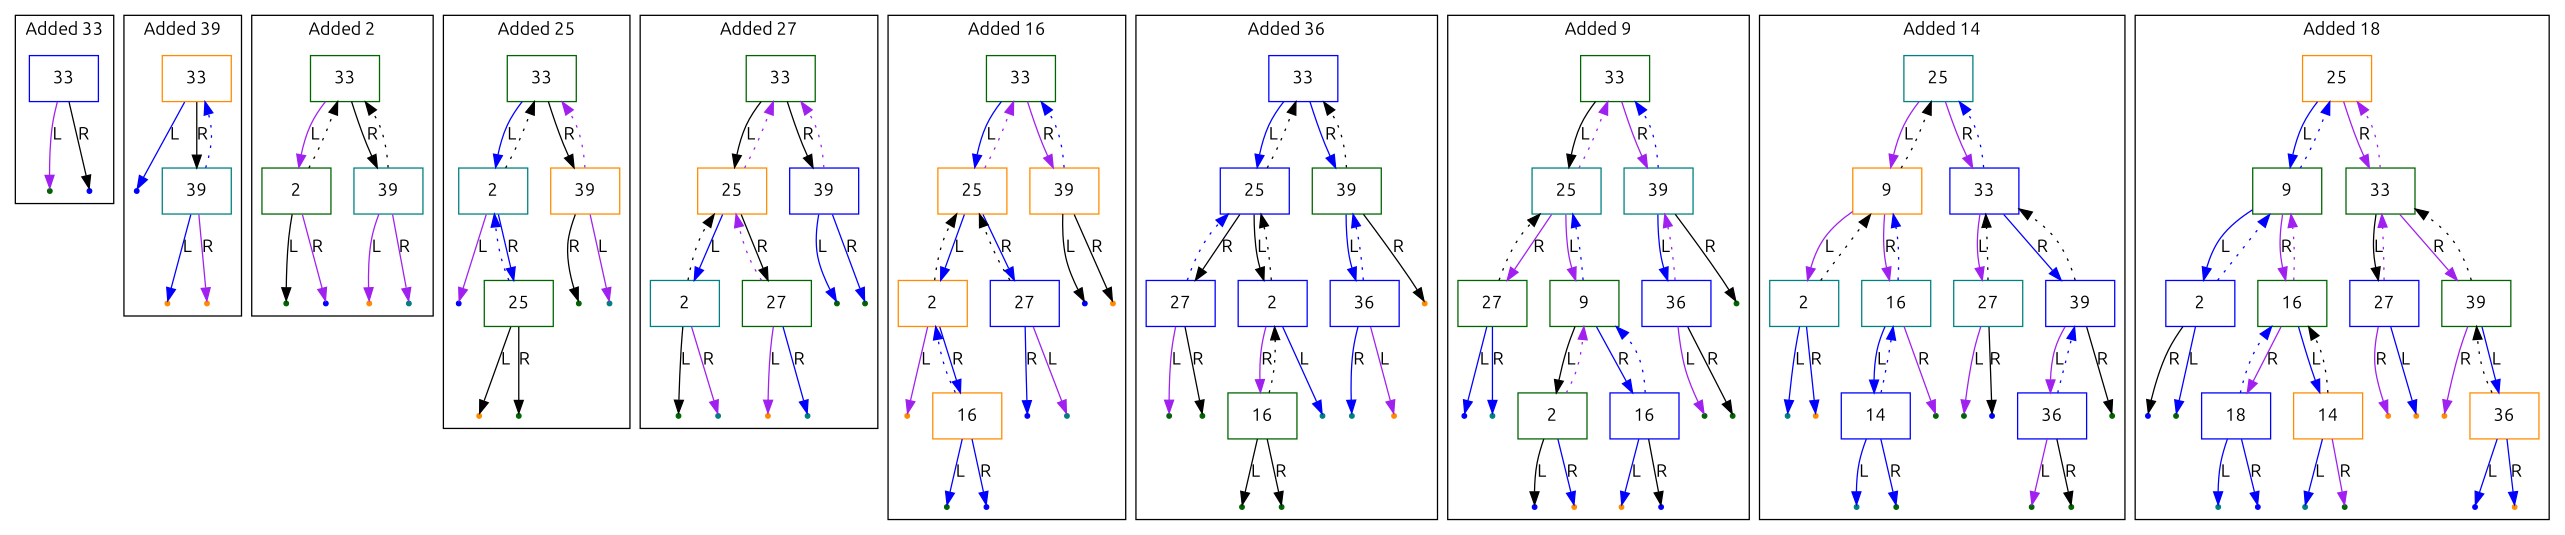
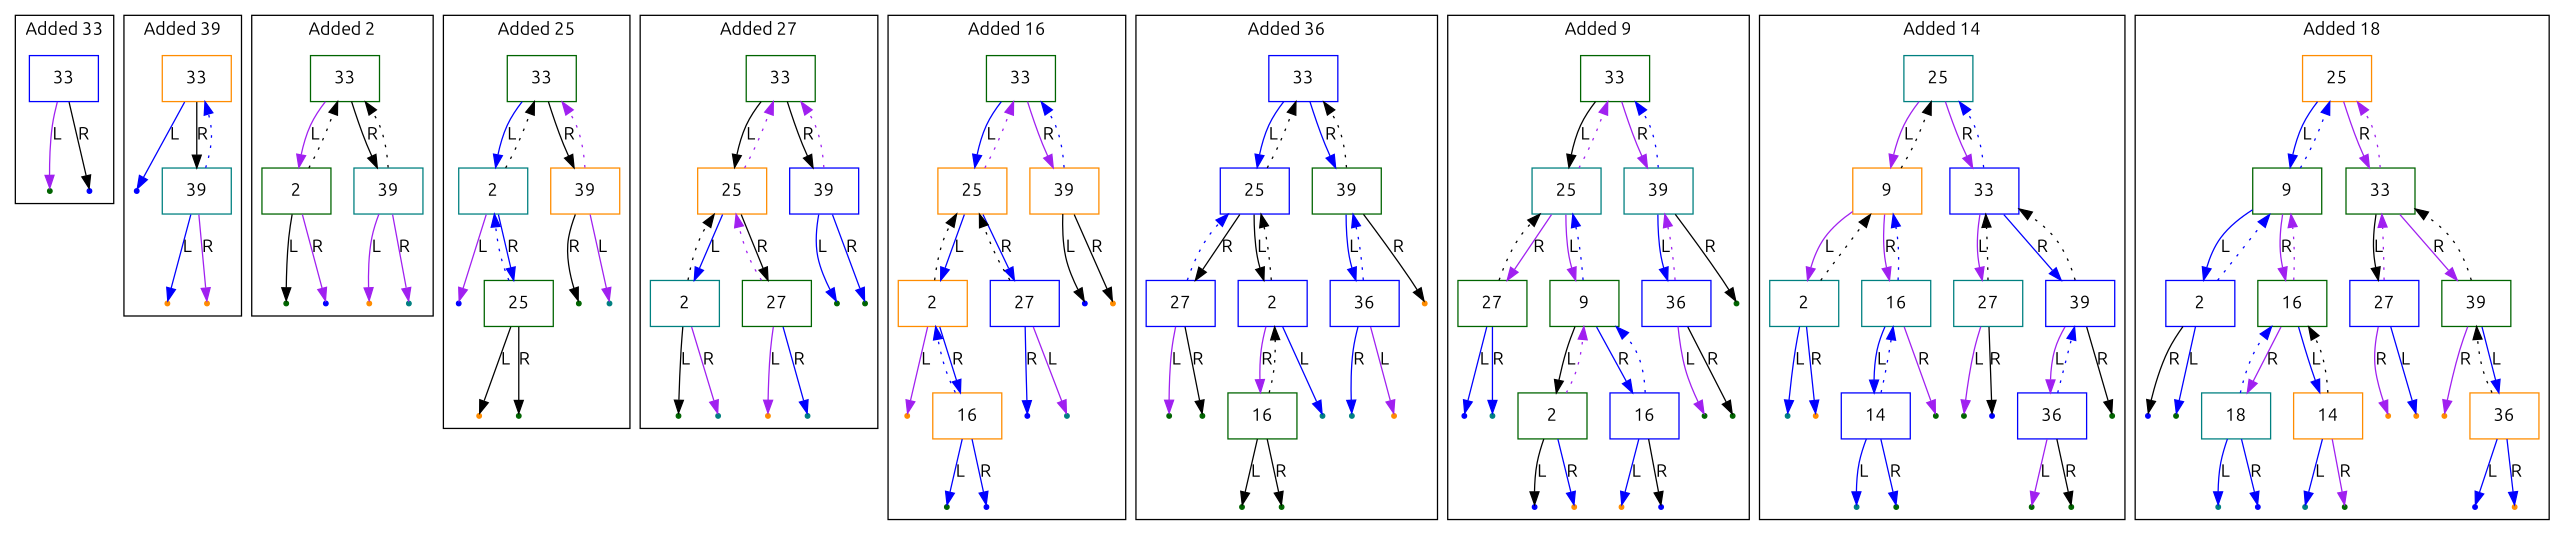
(2236, 416) -> (2236, 416)
